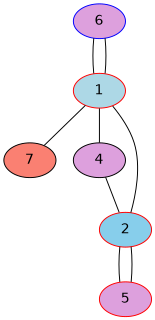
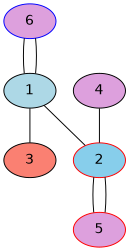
(99, 91) -> (30, 91)
(99, 126) -> none
(30, 160) -> (30, 160)
